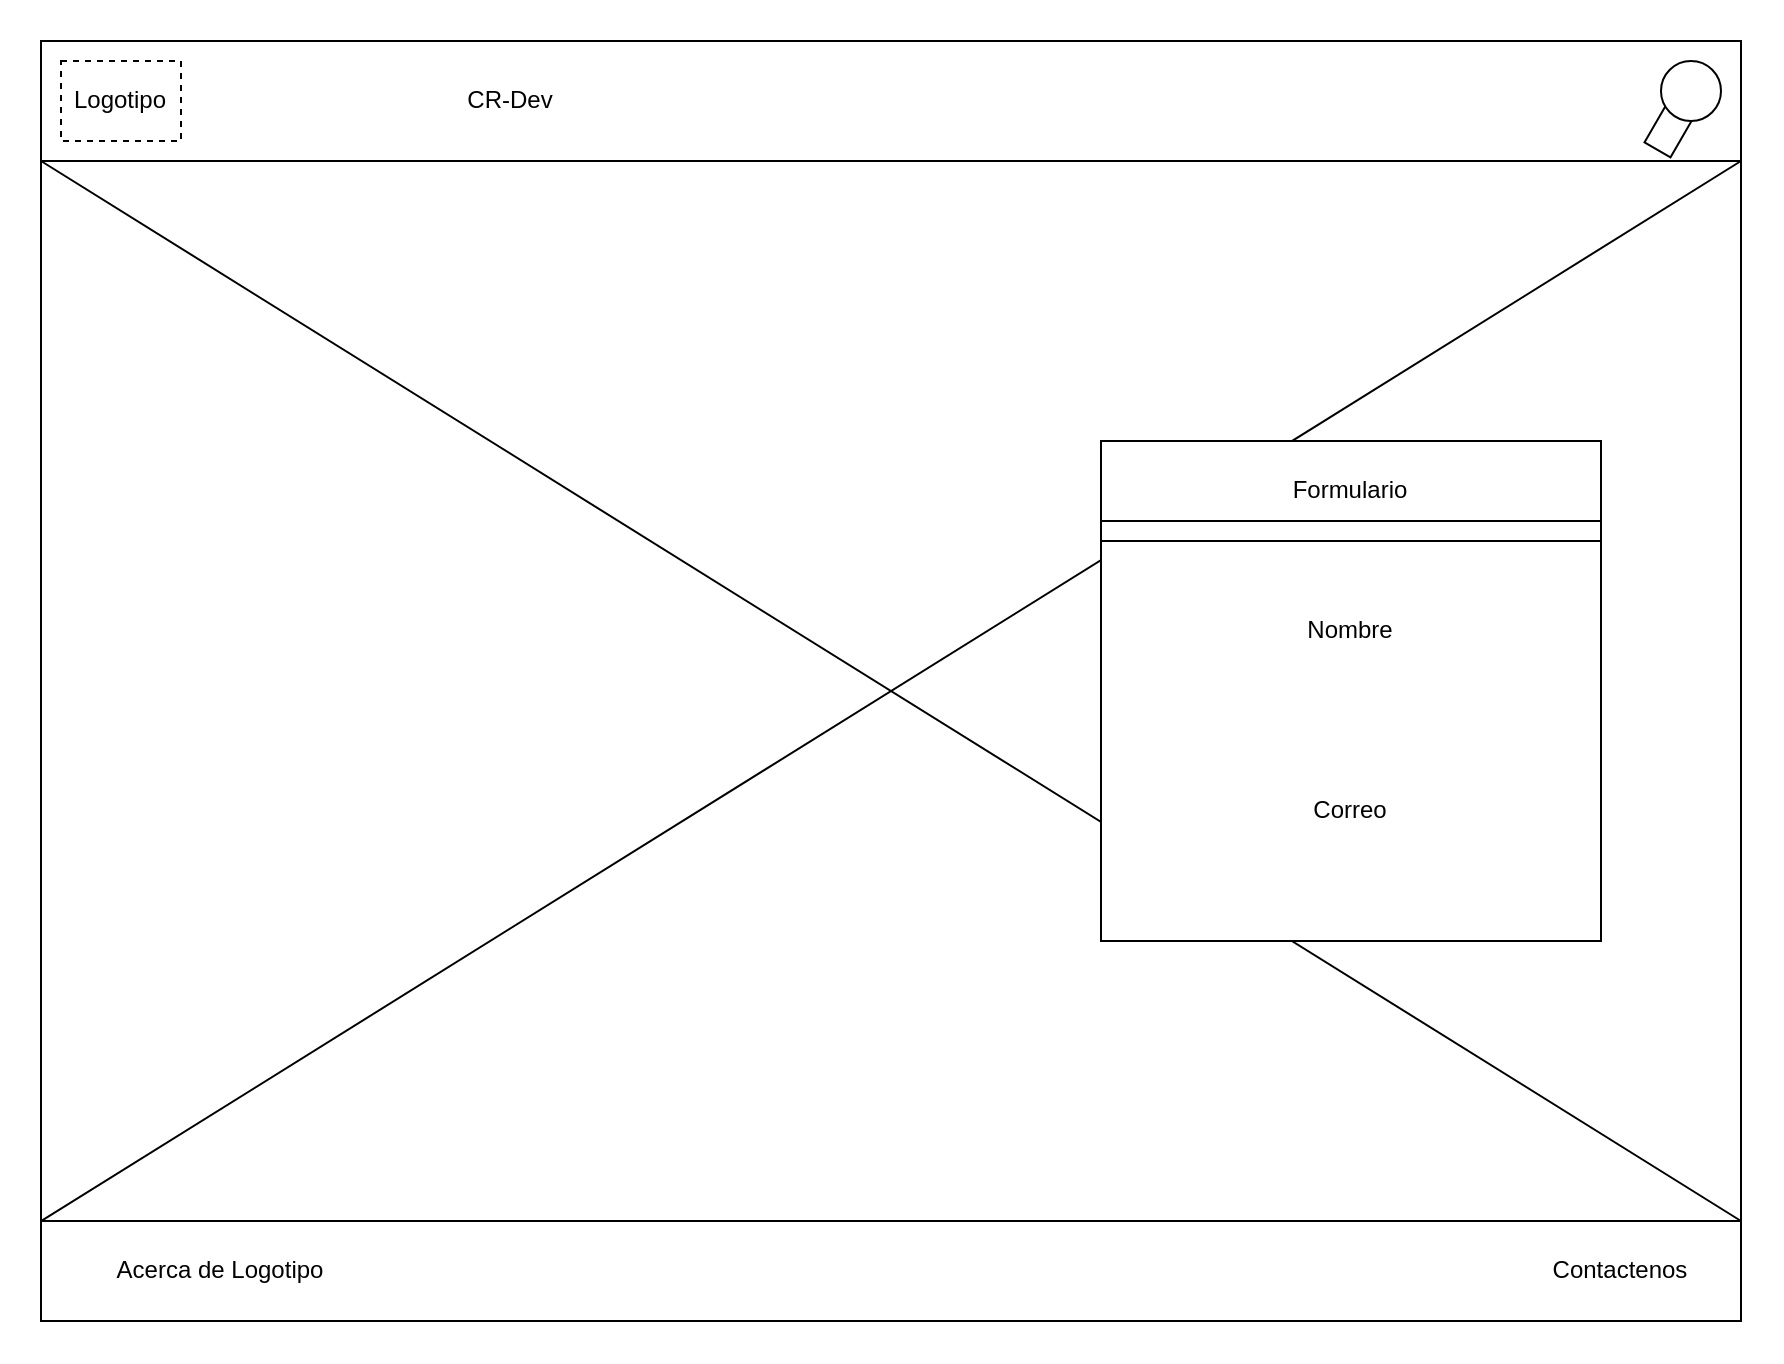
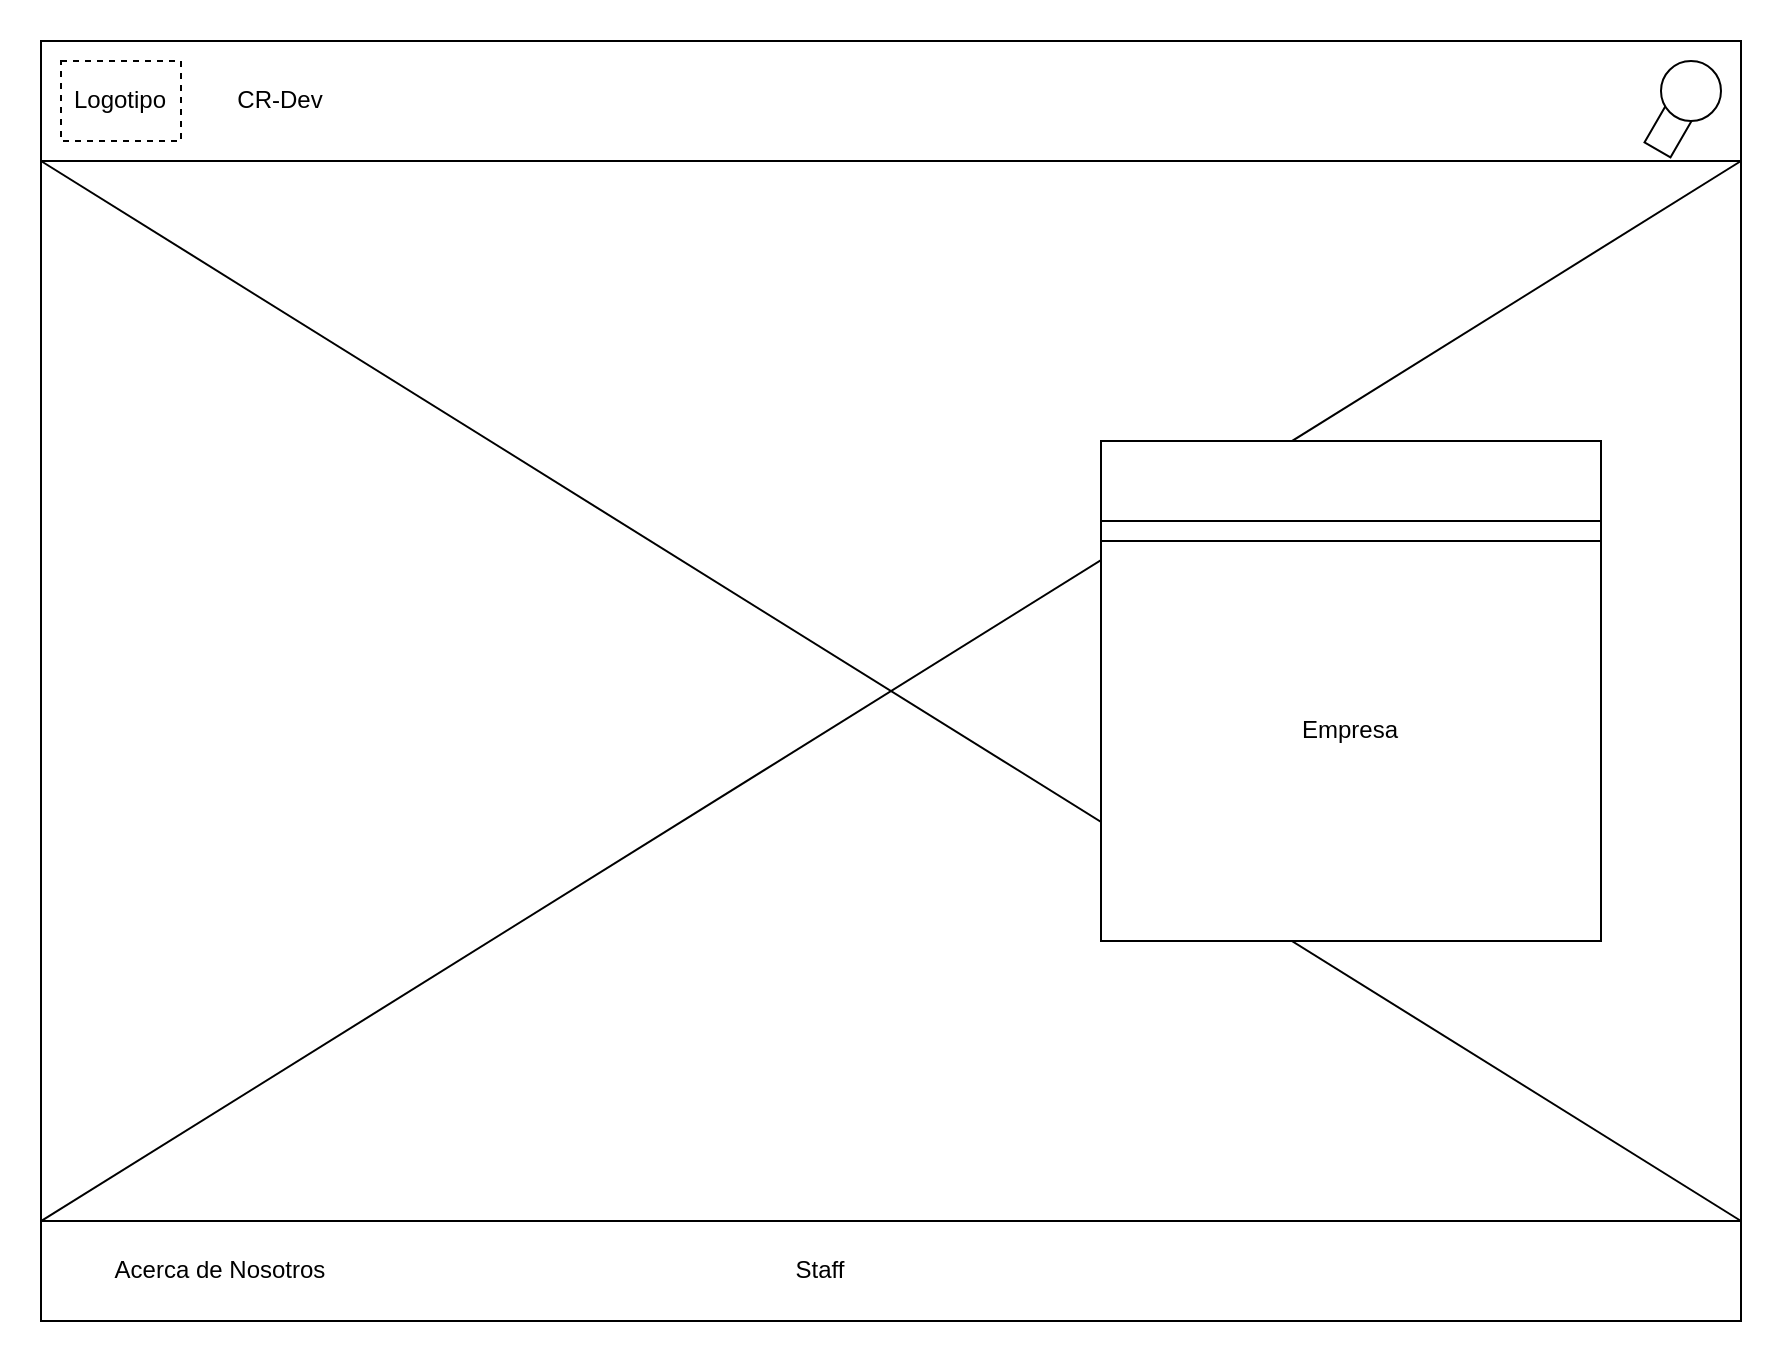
(511, 101) -> (281, 101)
(1351, 491) -> none
(1351, 631) -> none
none -> (1351, 731)
(1351, 811) -> none
(221, 1271) -> (221, 1271)
none -> (821, 1271)
(1621, 1271) -> none
